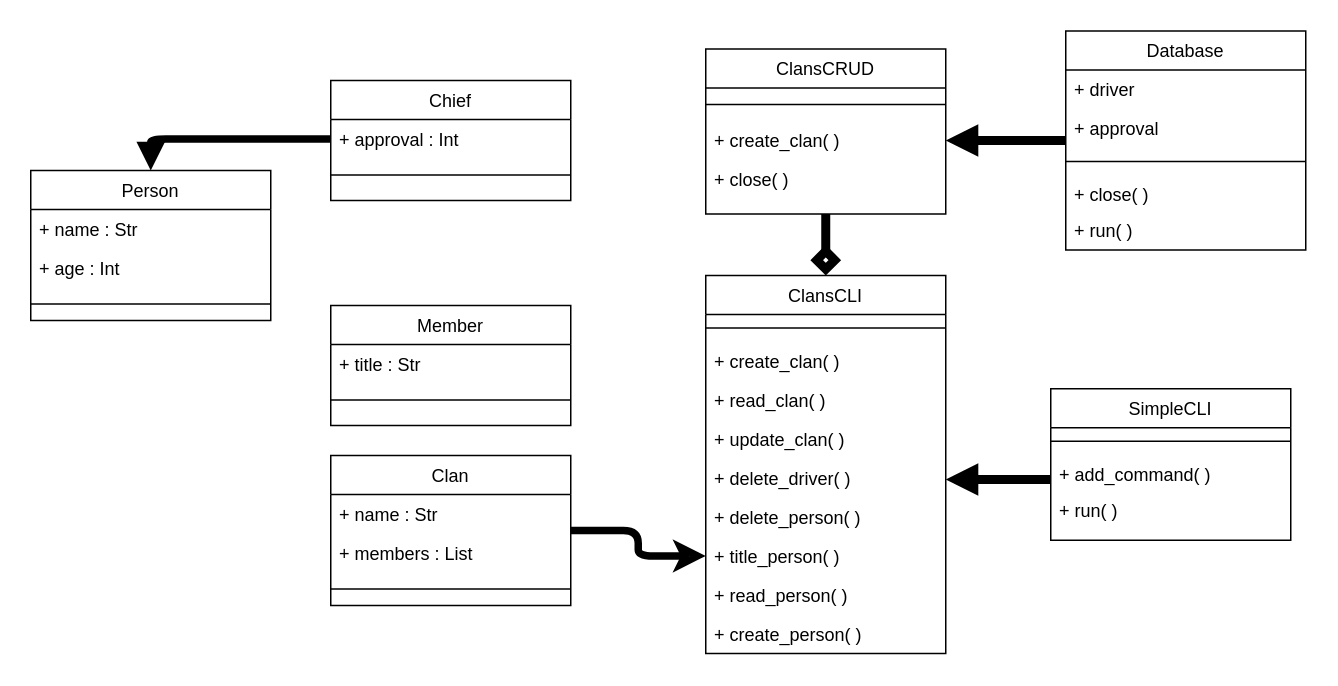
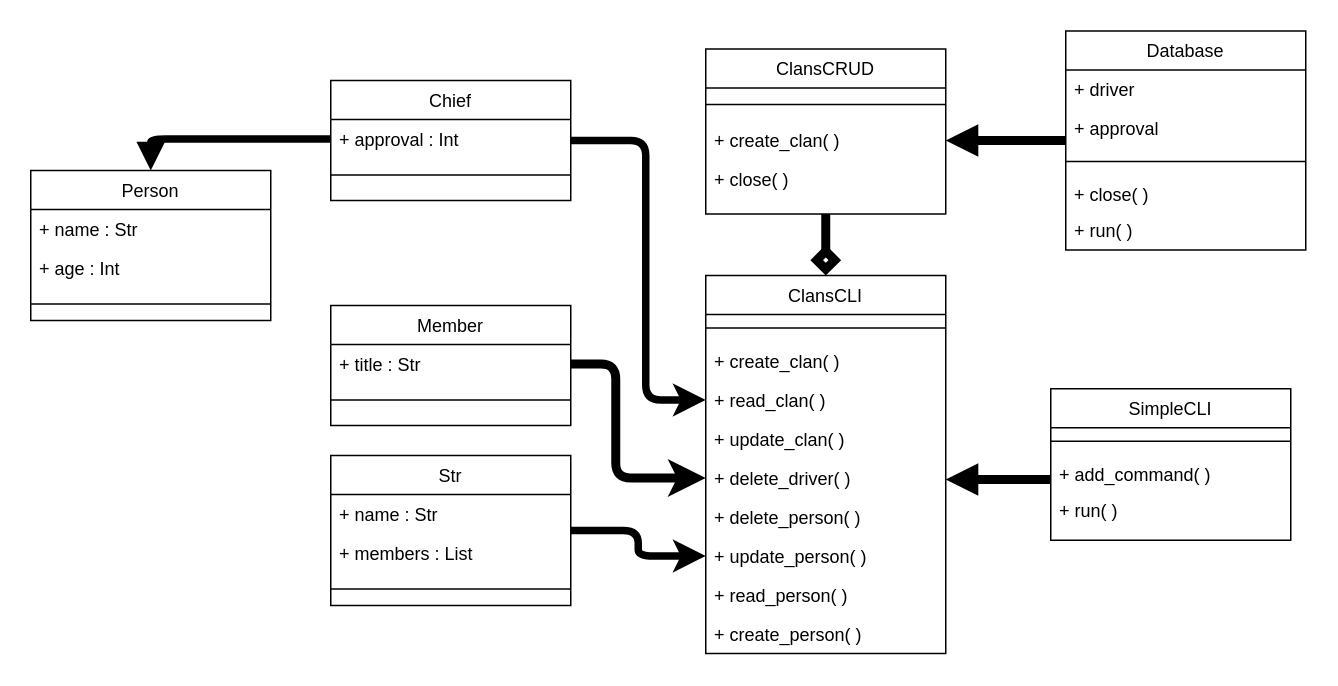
none -> (646, 252)
none -> (616, 432)
(450, 476) -> (450, 476)
(790, 557) -> (800, 557)
